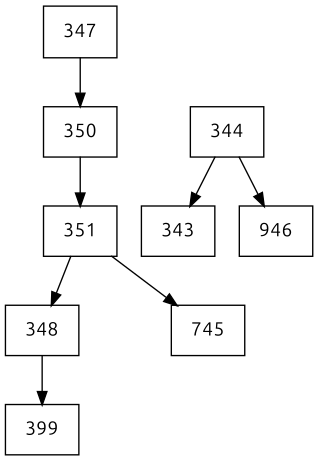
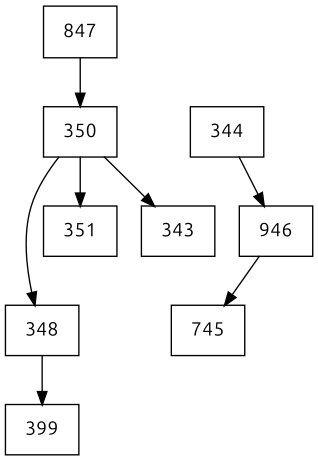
(80, 32) -> (80, 32)
(206, 175) -> (124, 177)
(64, 274) -> (28, 221)
(139, 277) -> (246, 275)
